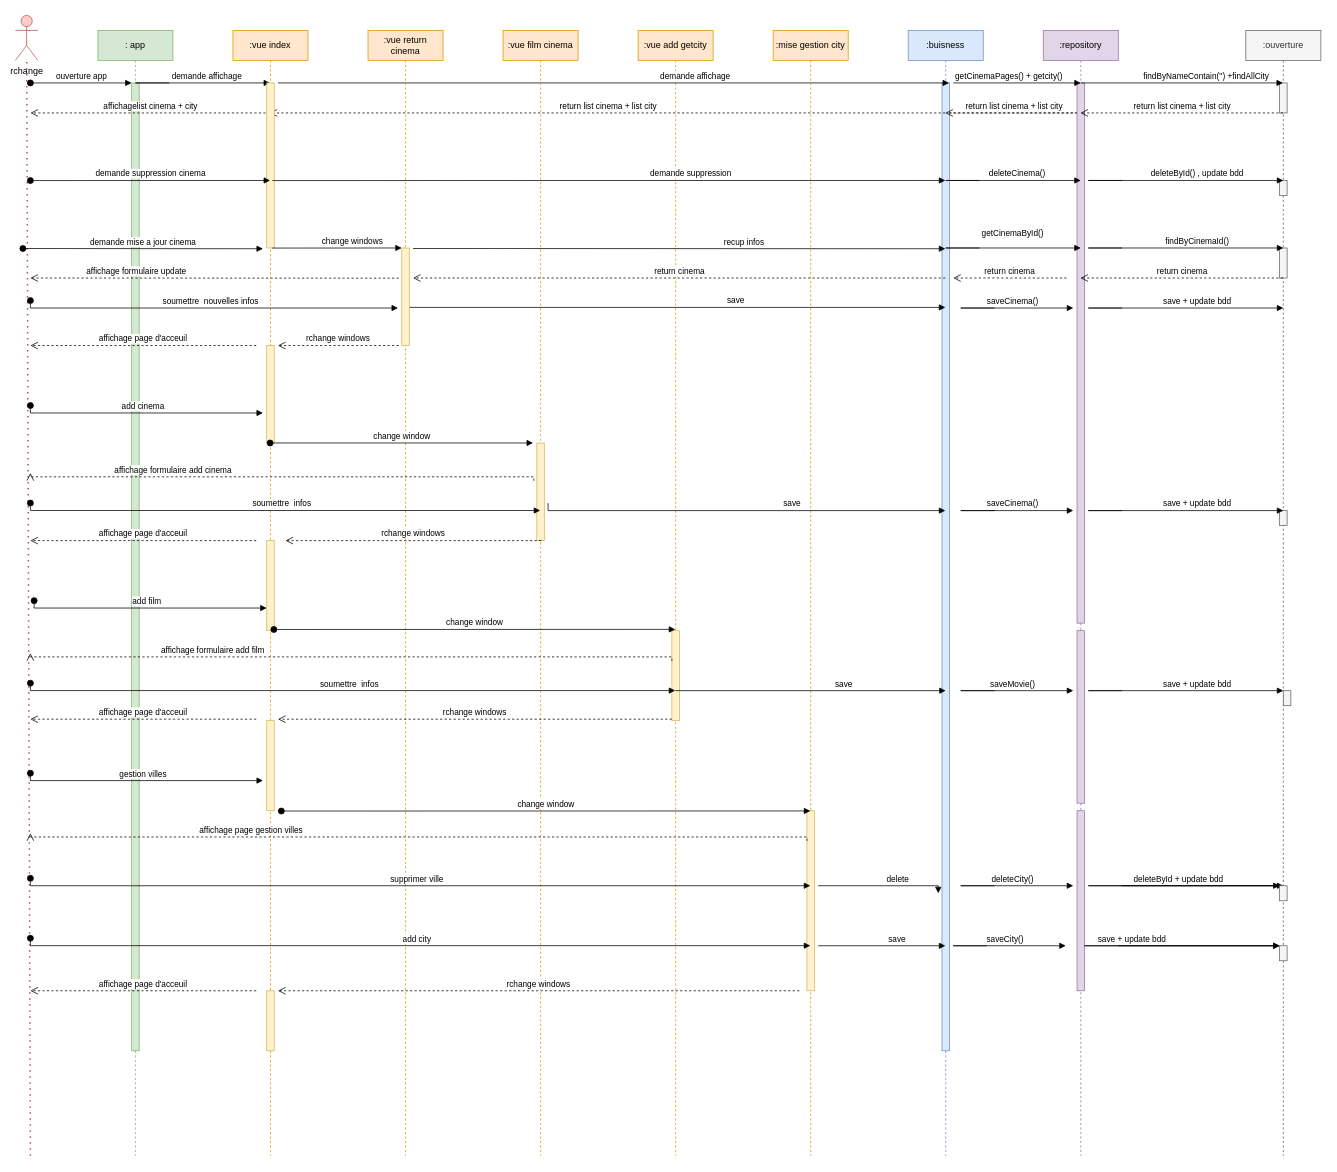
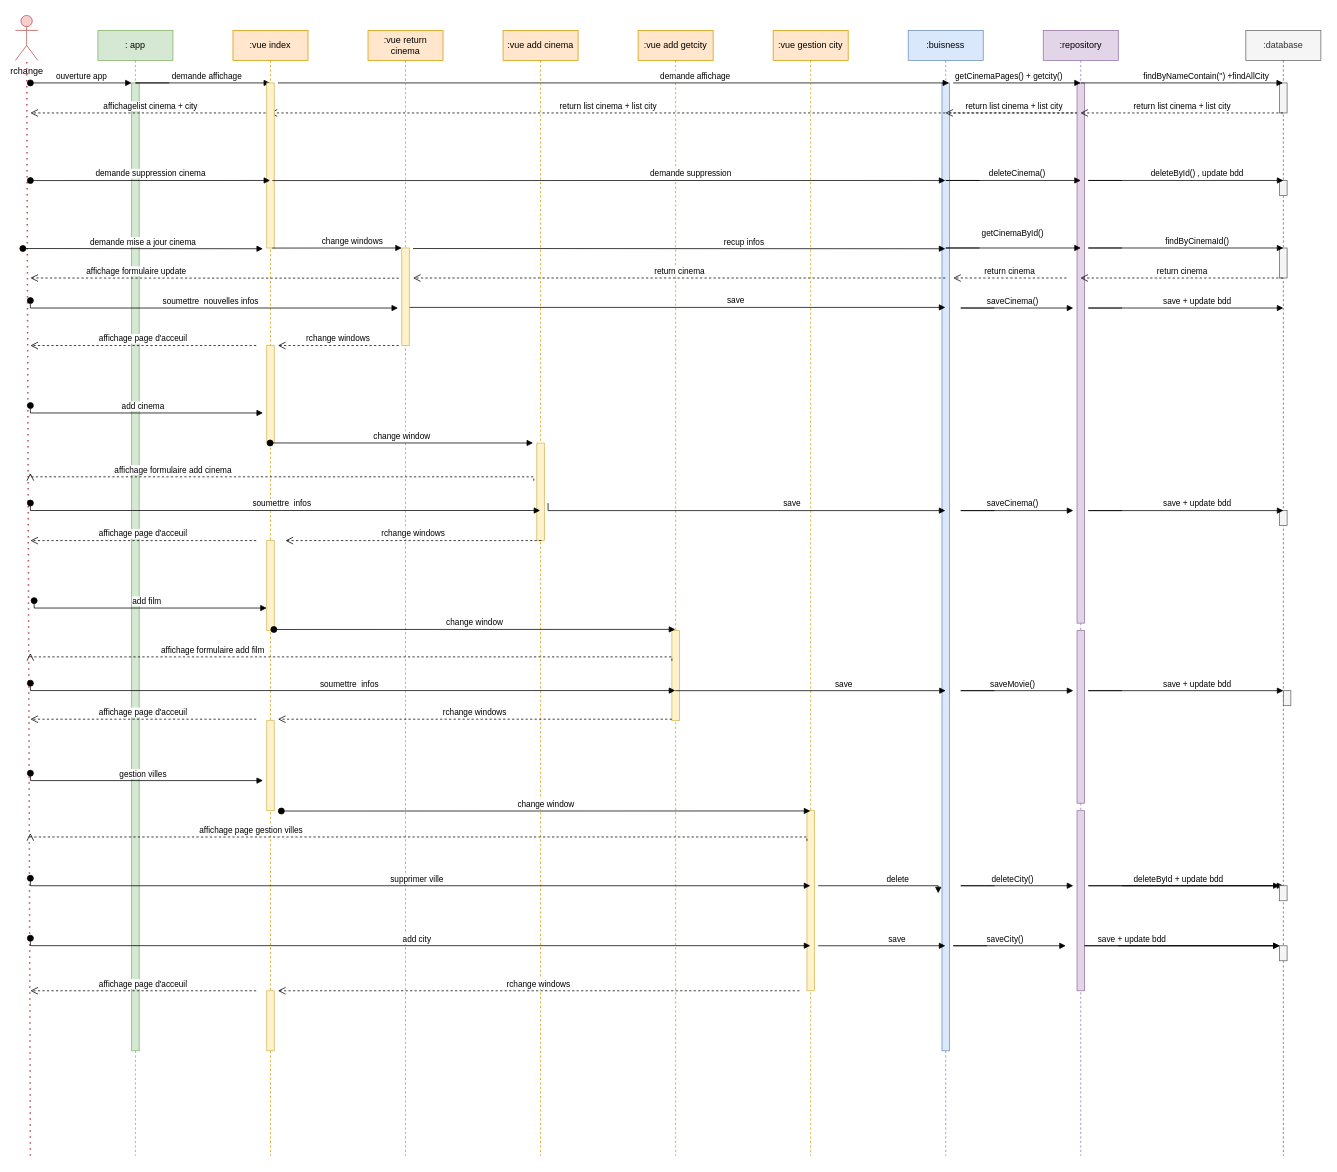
(540, 45) -> (540, 45)
(810, 45) -> (810, 45)
(1283, 45) -> (1283, 45)
